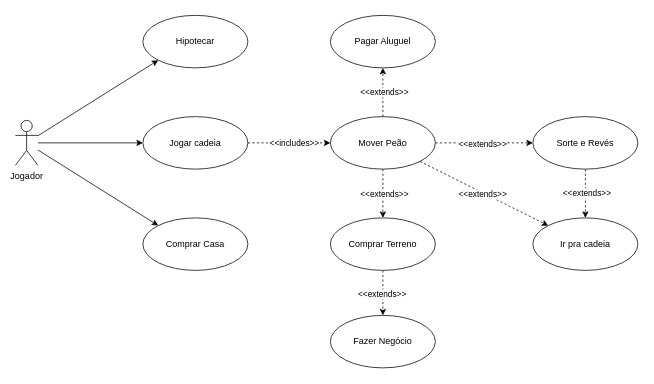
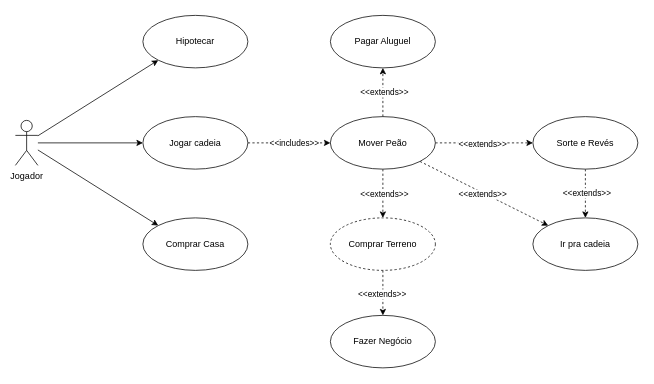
(383, 244) -> (383, 244)
